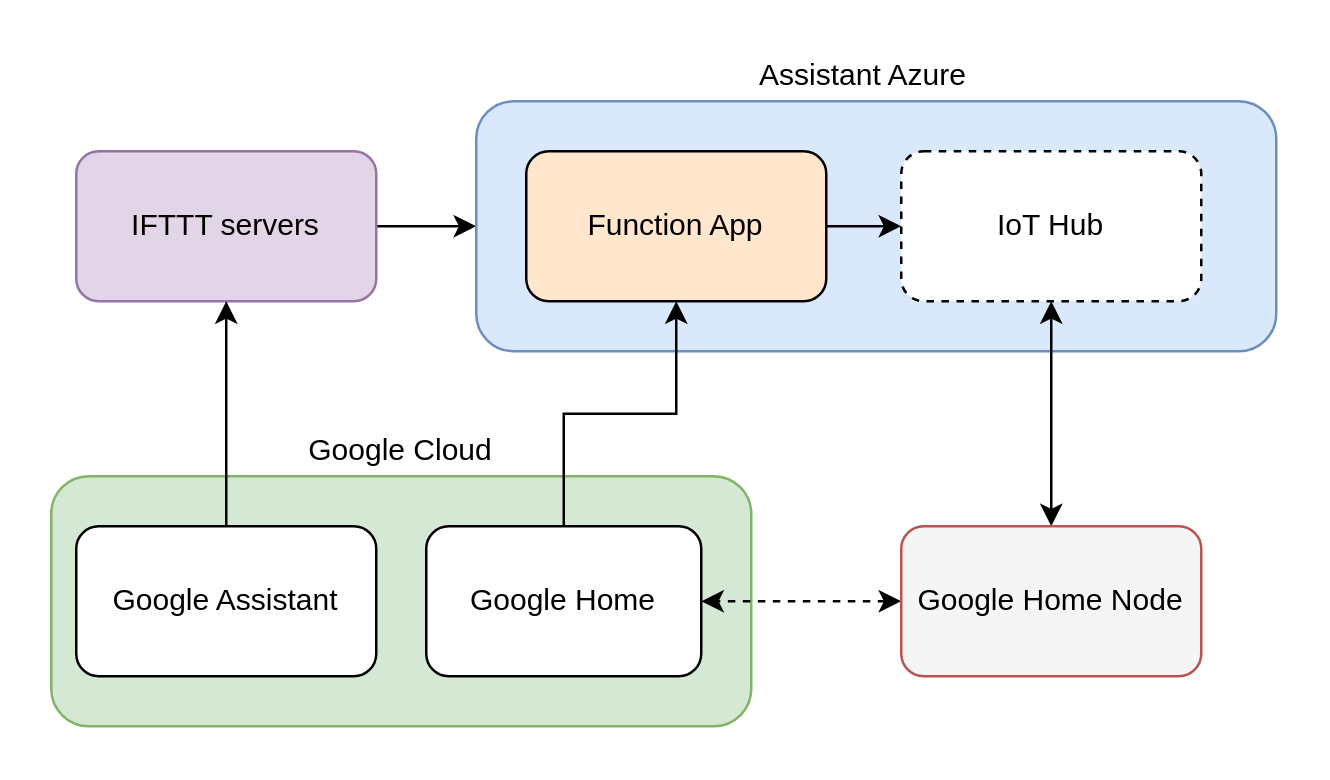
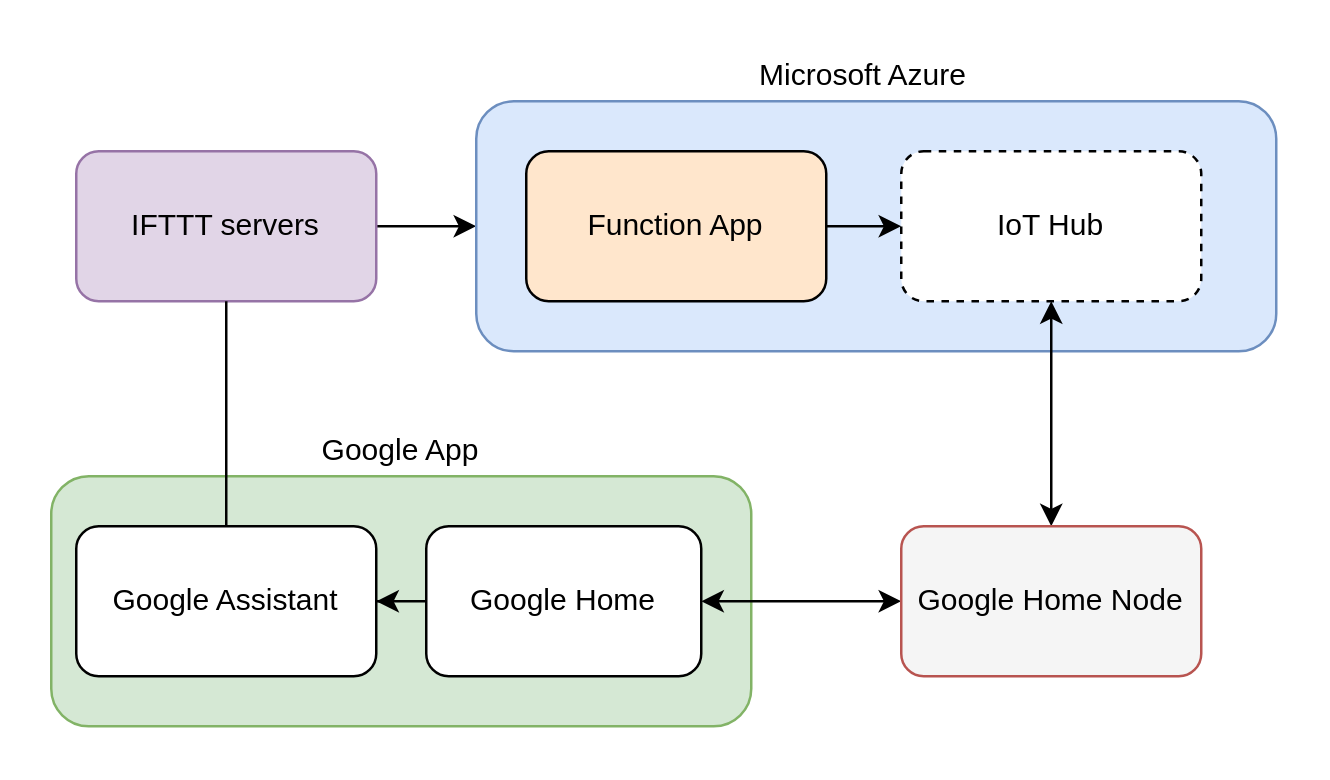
(864, 76) -> (864, 76)
(226, 319) -> (226, 311)
(612, 414) -> (393, 601)
(401, 451) -> (401, 451)
(799, 601) -> (799, 601)
